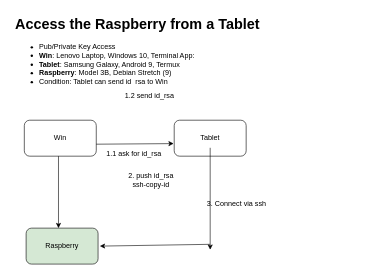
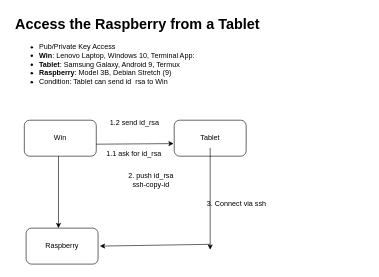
(150, 96) -> (135, 123)
(62, 246) -> (62, 246)
